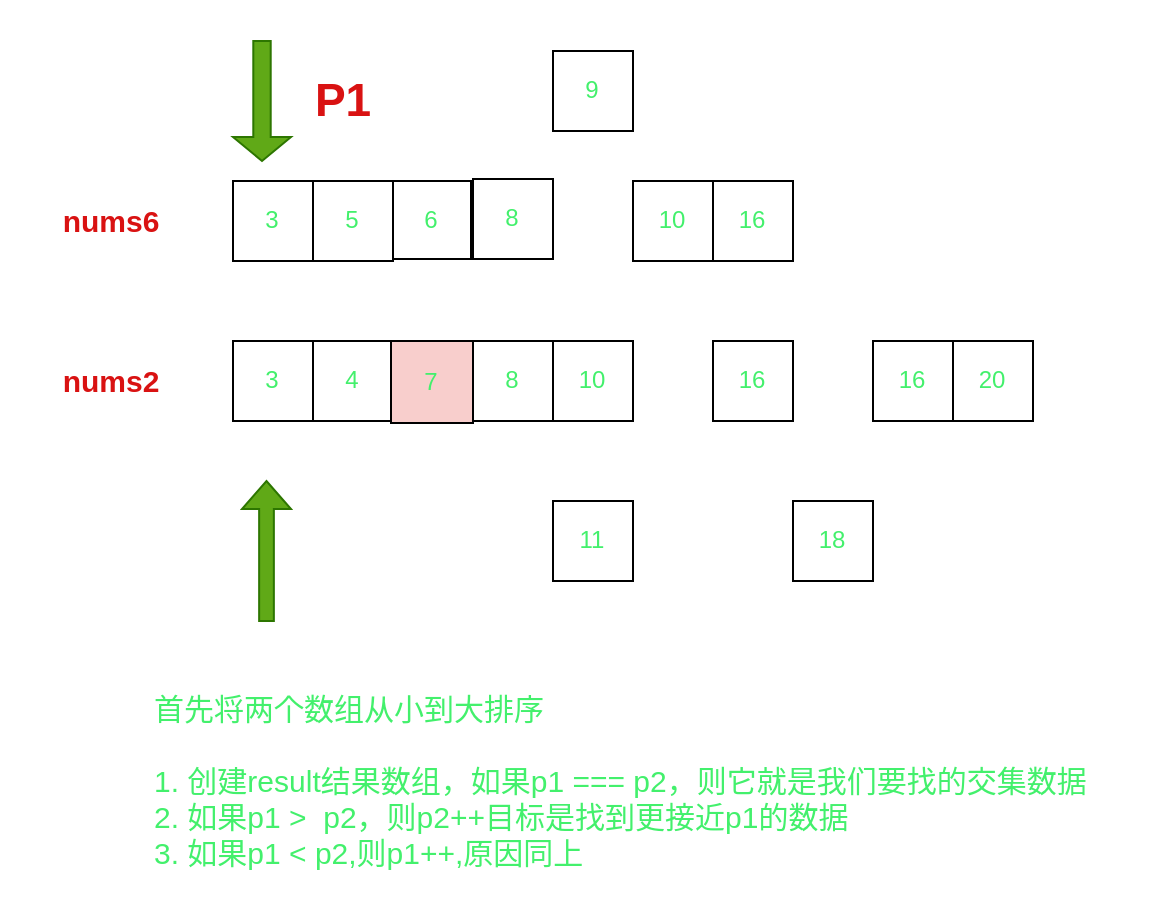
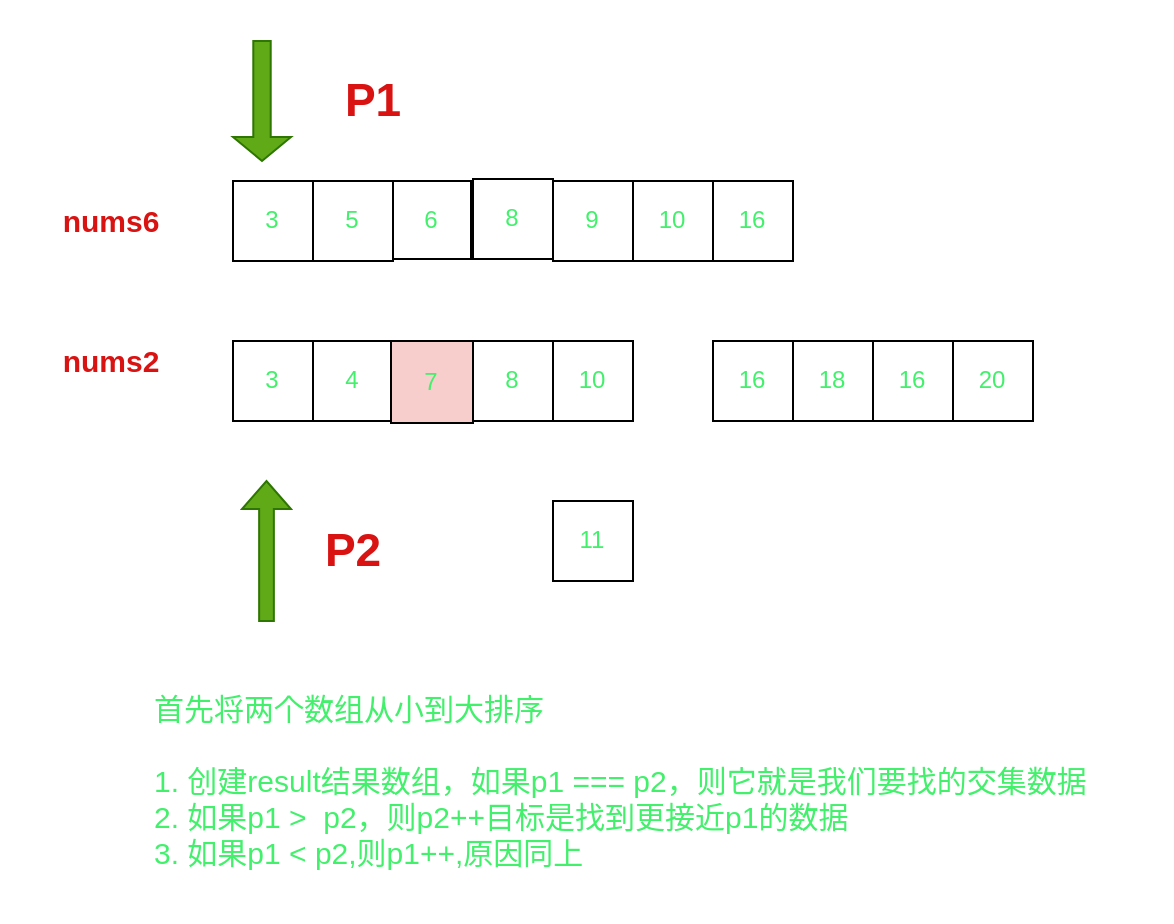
(593, 91) -> (593, 221)
(343, 101) -> (373, 101)
(111, 381) -> (111, 361)
(833, 541) -> (833, 381)
none -> (353, 551)
